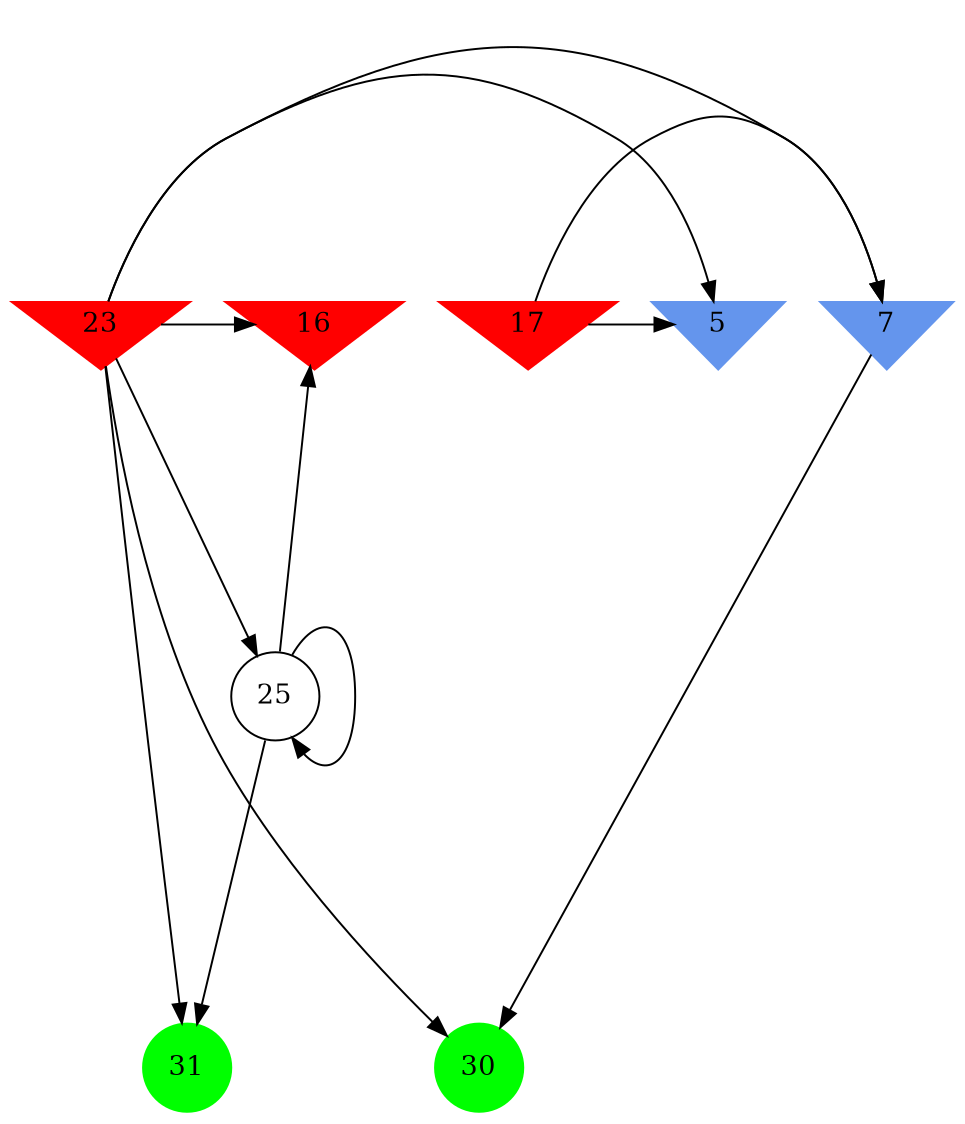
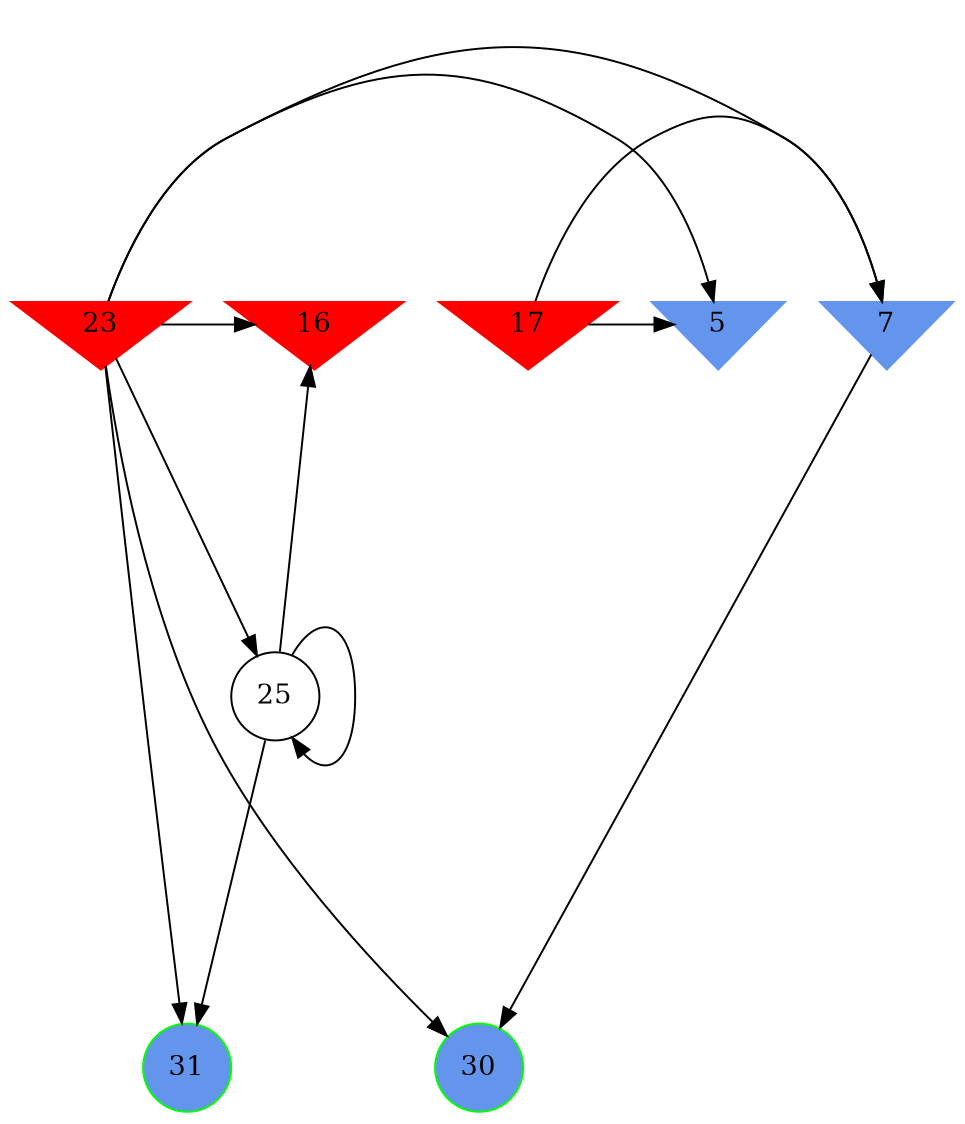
(187, 1068) -> (187, 1068)
(479, 1068) -> (479, 1068)
